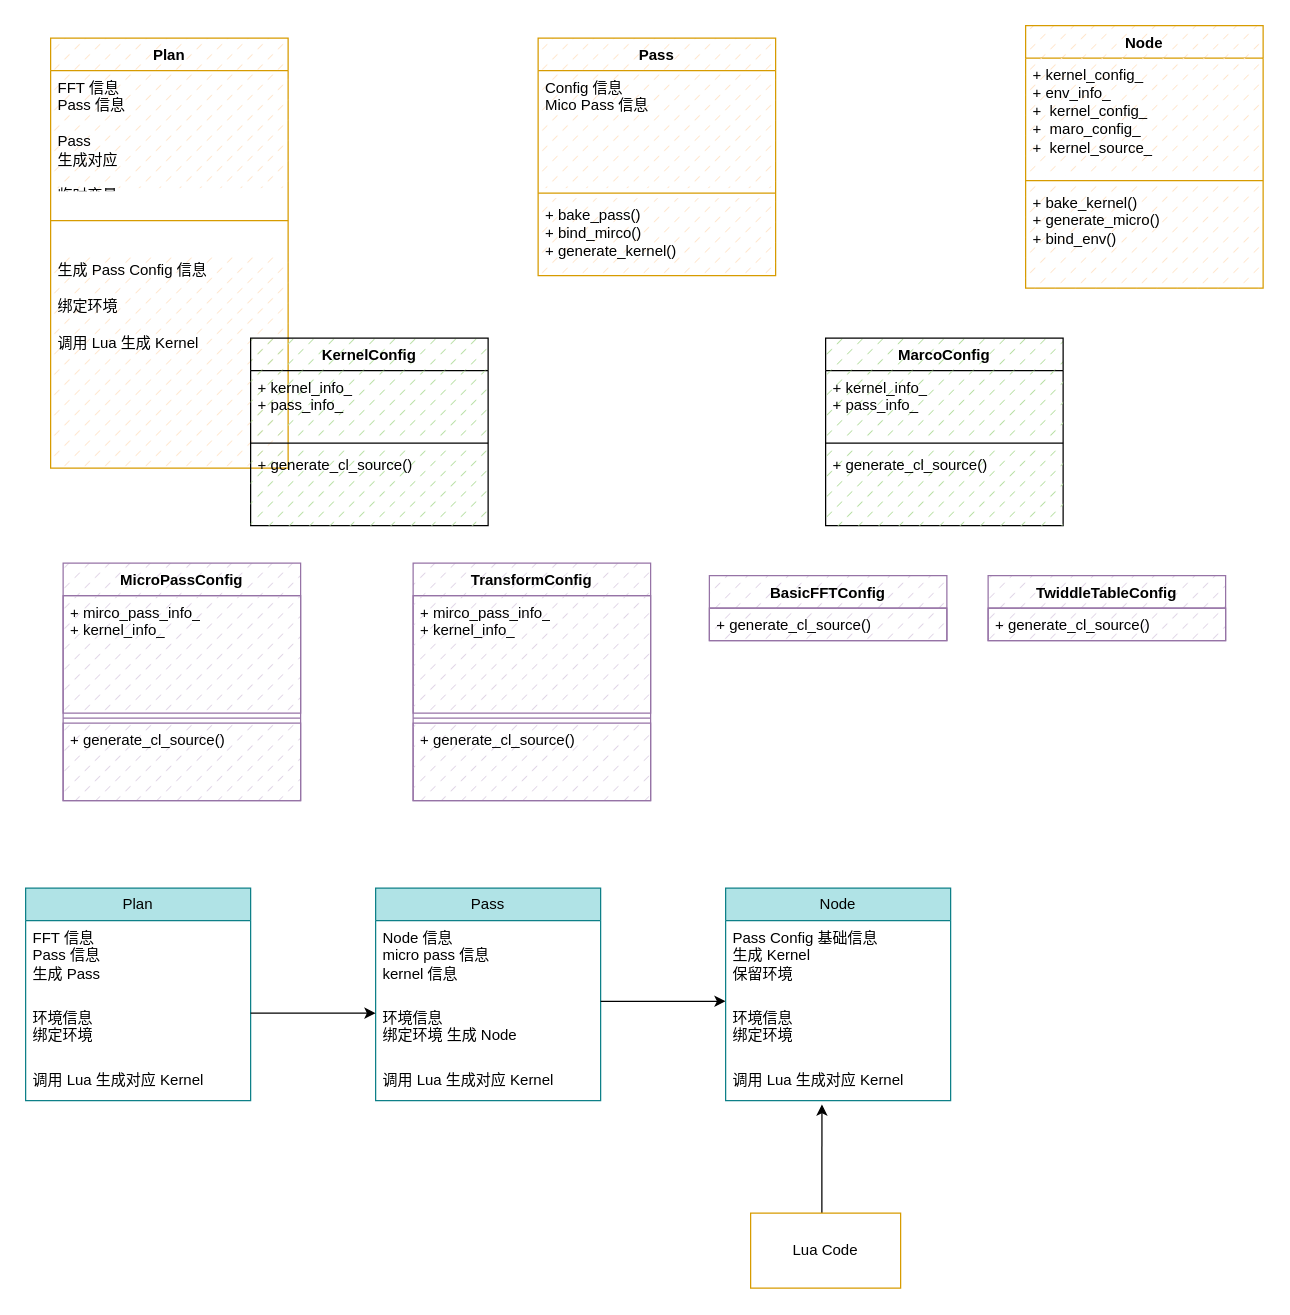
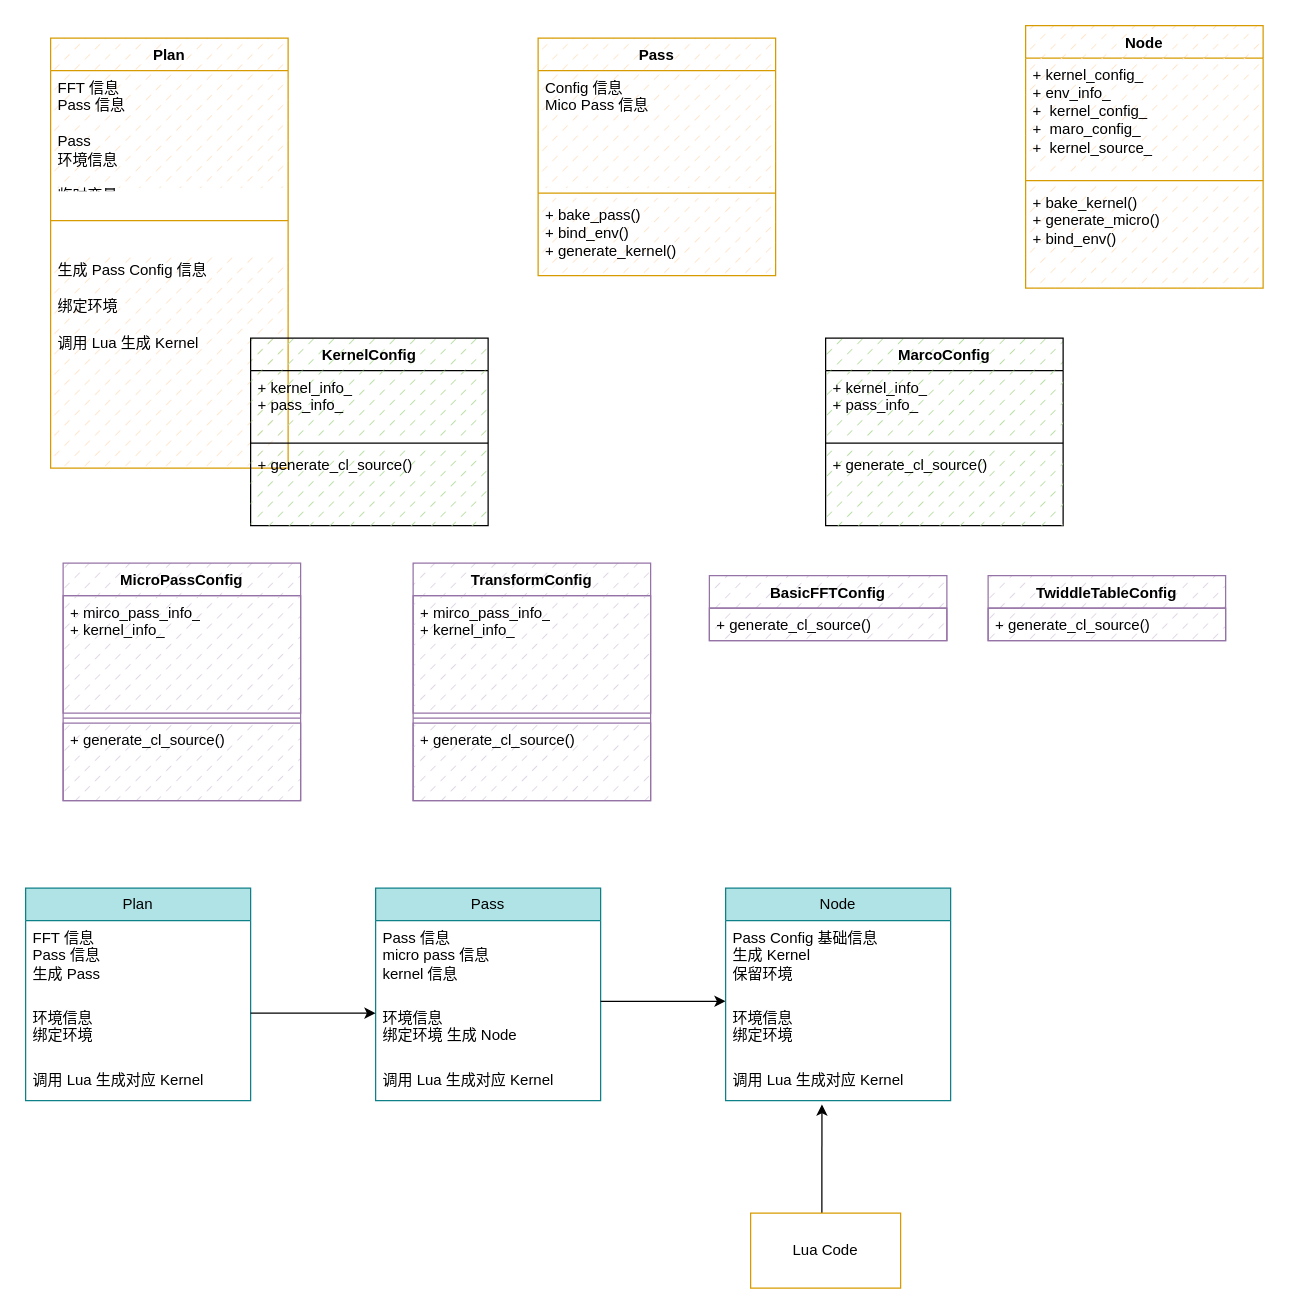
(92, 124) -> (92, 124)
(622, 234) -> (622, 234)
(438, 956) -> (438, 956)
